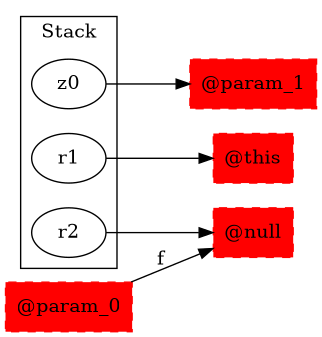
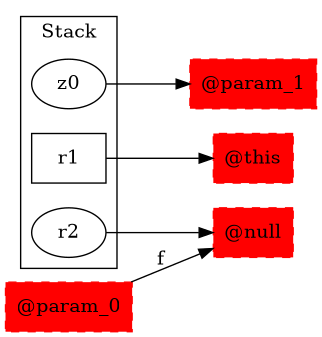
(69, 158) -> (69, 158)
